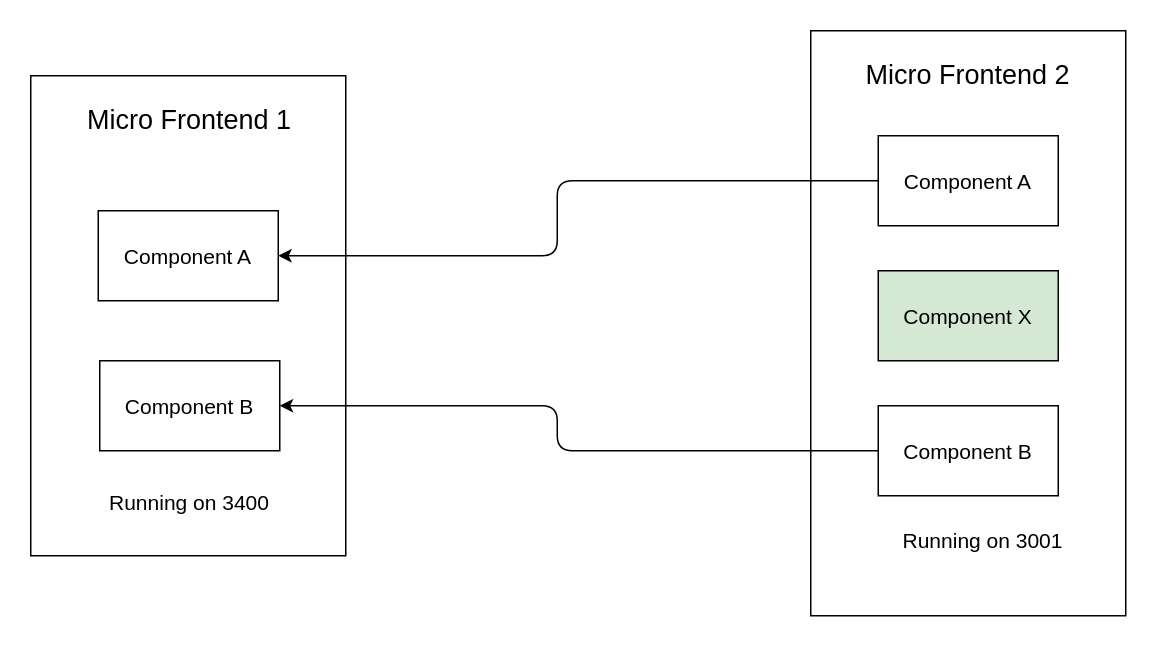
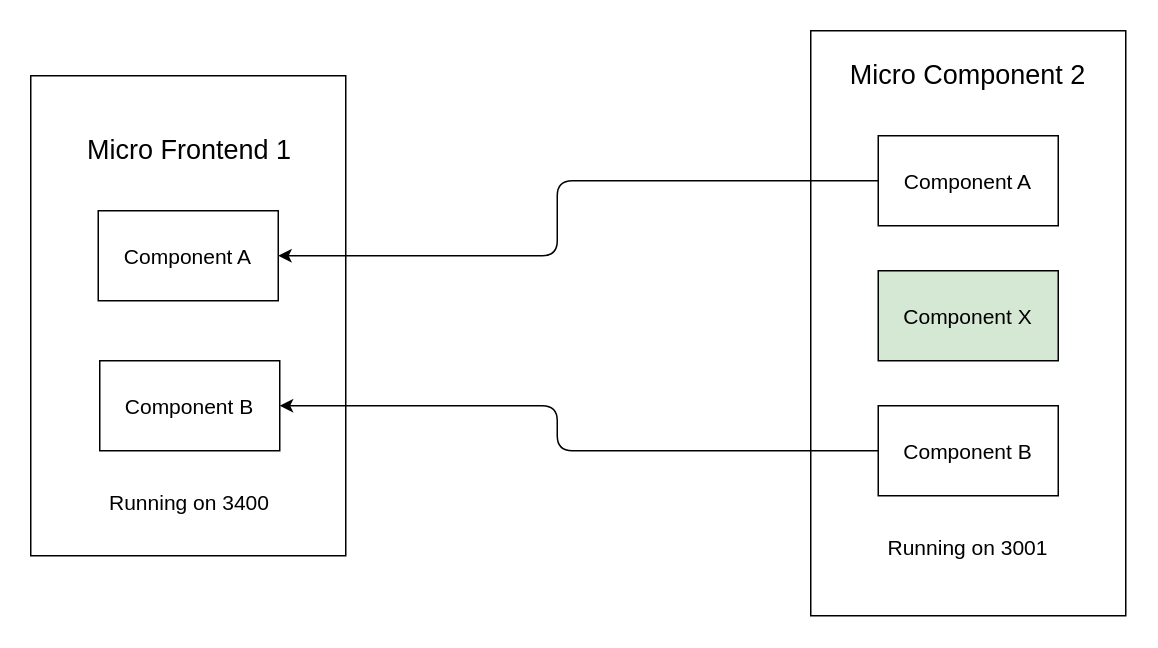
(968, 76) -> (968, 76)
(190, 121) -> (190, 151)
(983, 541) -> (968, 548)
